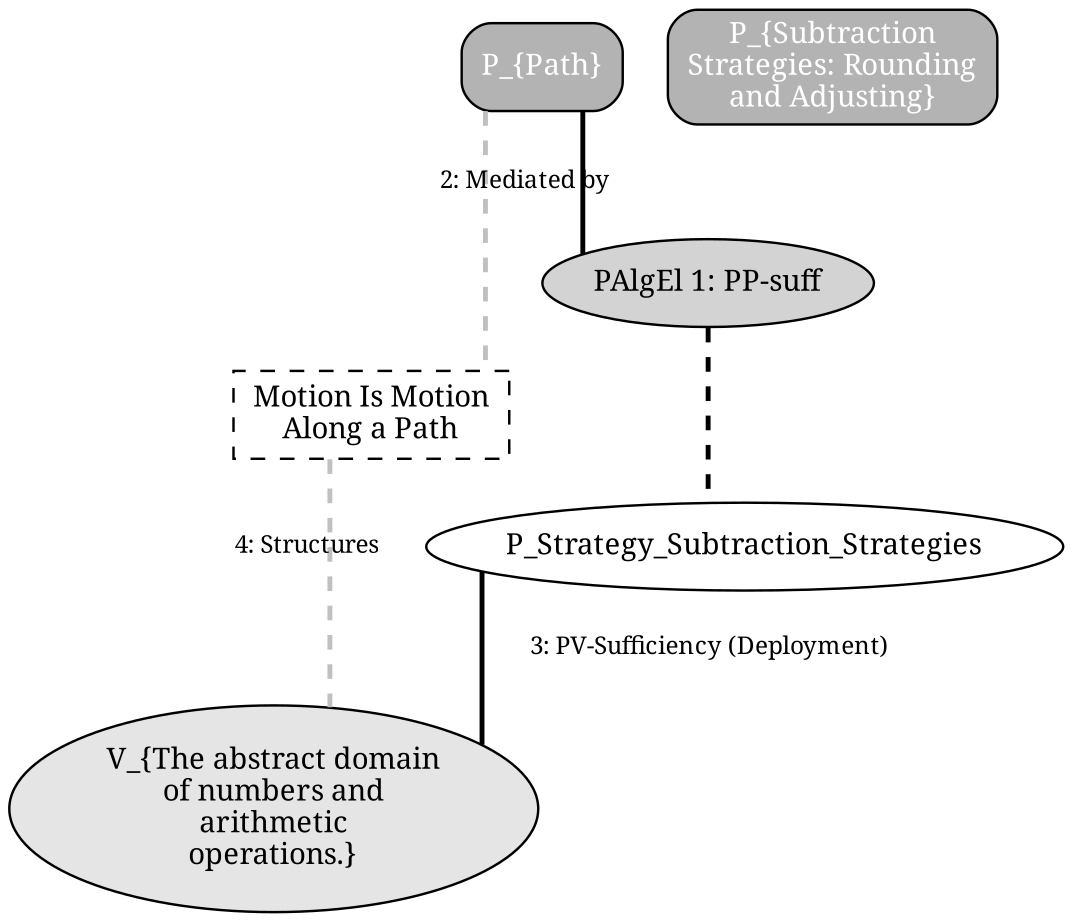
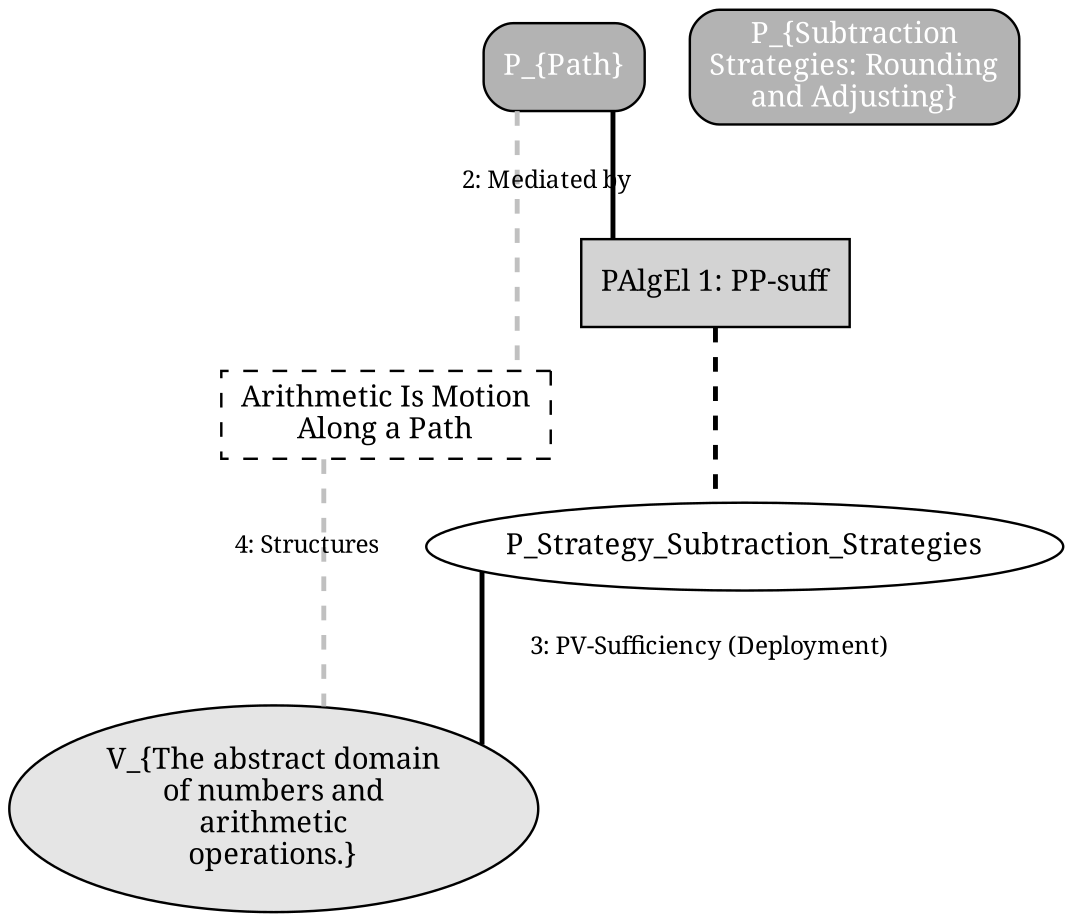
(708, 283) -> (715, 283)
(371, 415) -> (386, 415)
